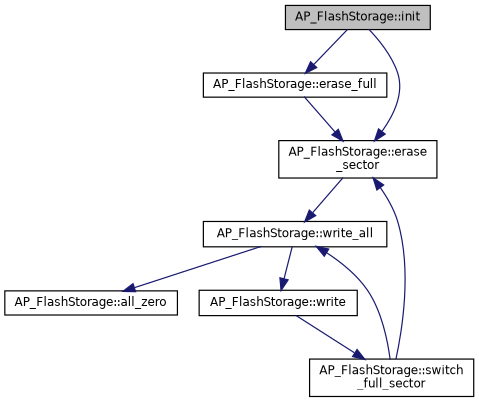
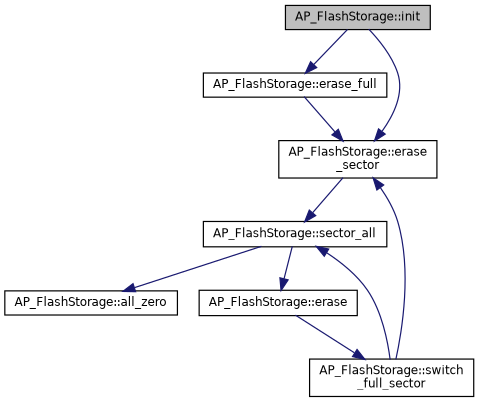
(295, 234) -> (295, 234)
(278, 303) -> (278, 303)
